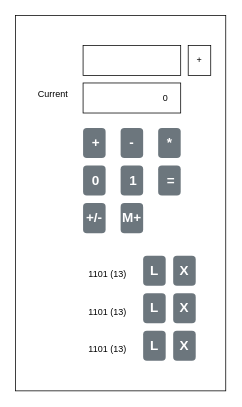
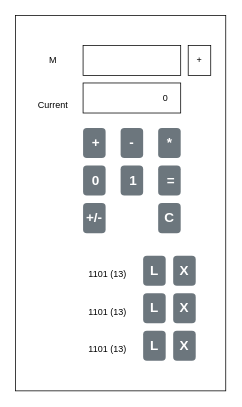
none -> (53, 60)
(53, 94) -> (53, 105)
(132, 218) -> none
none -> (169, 218)
